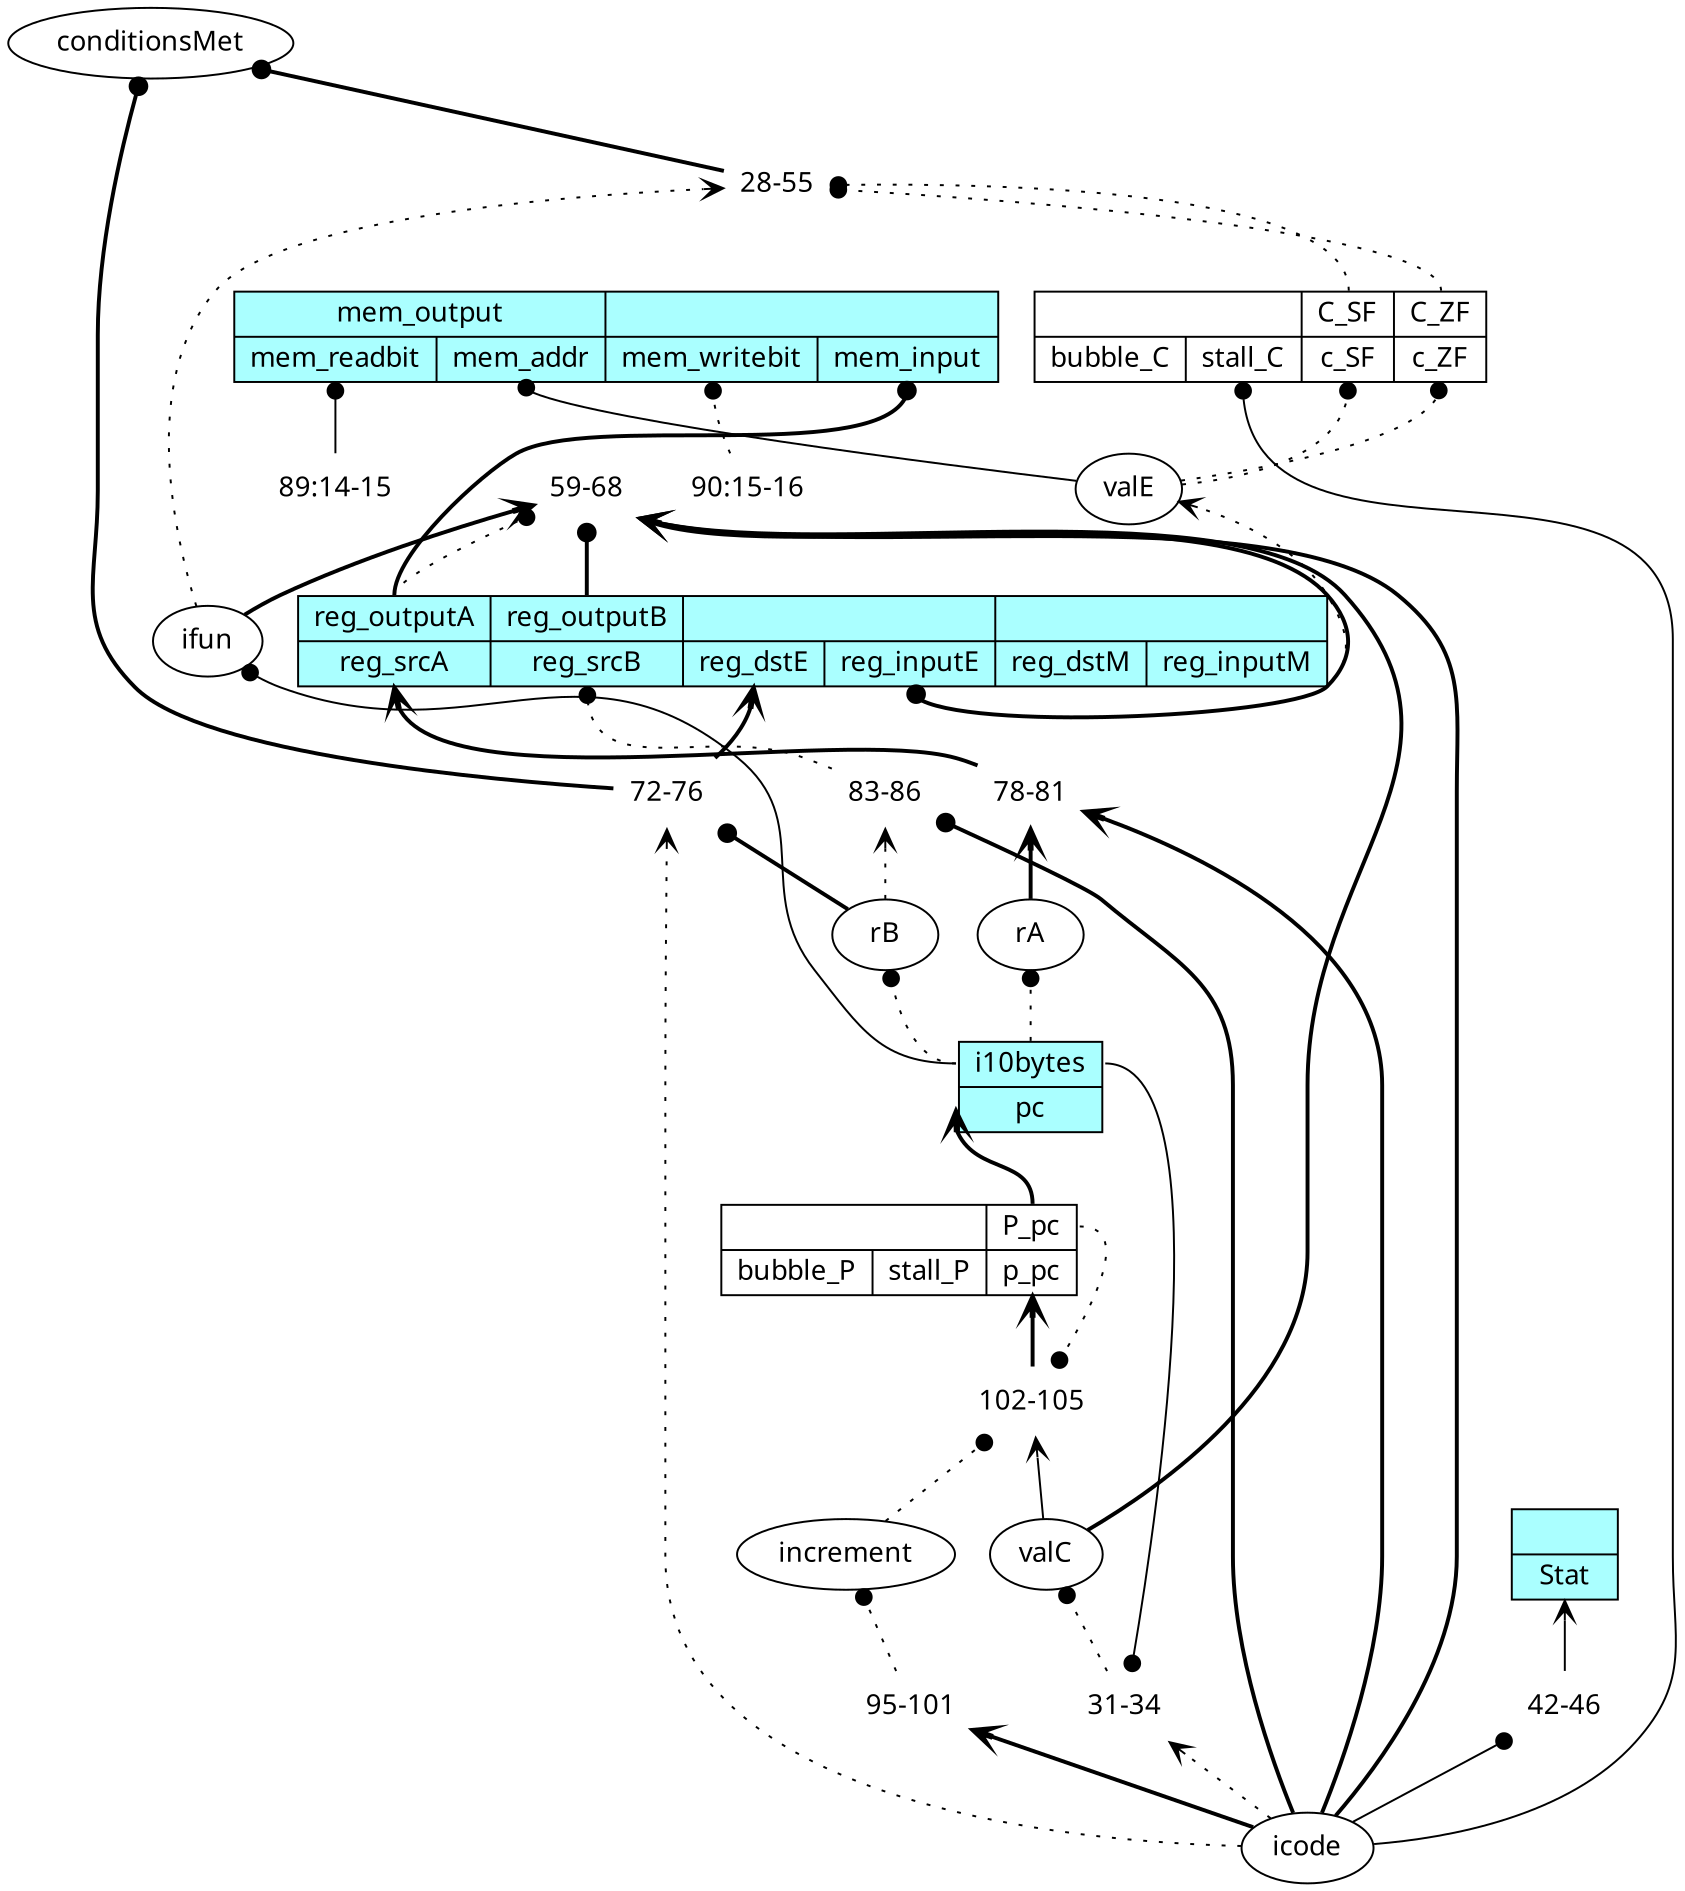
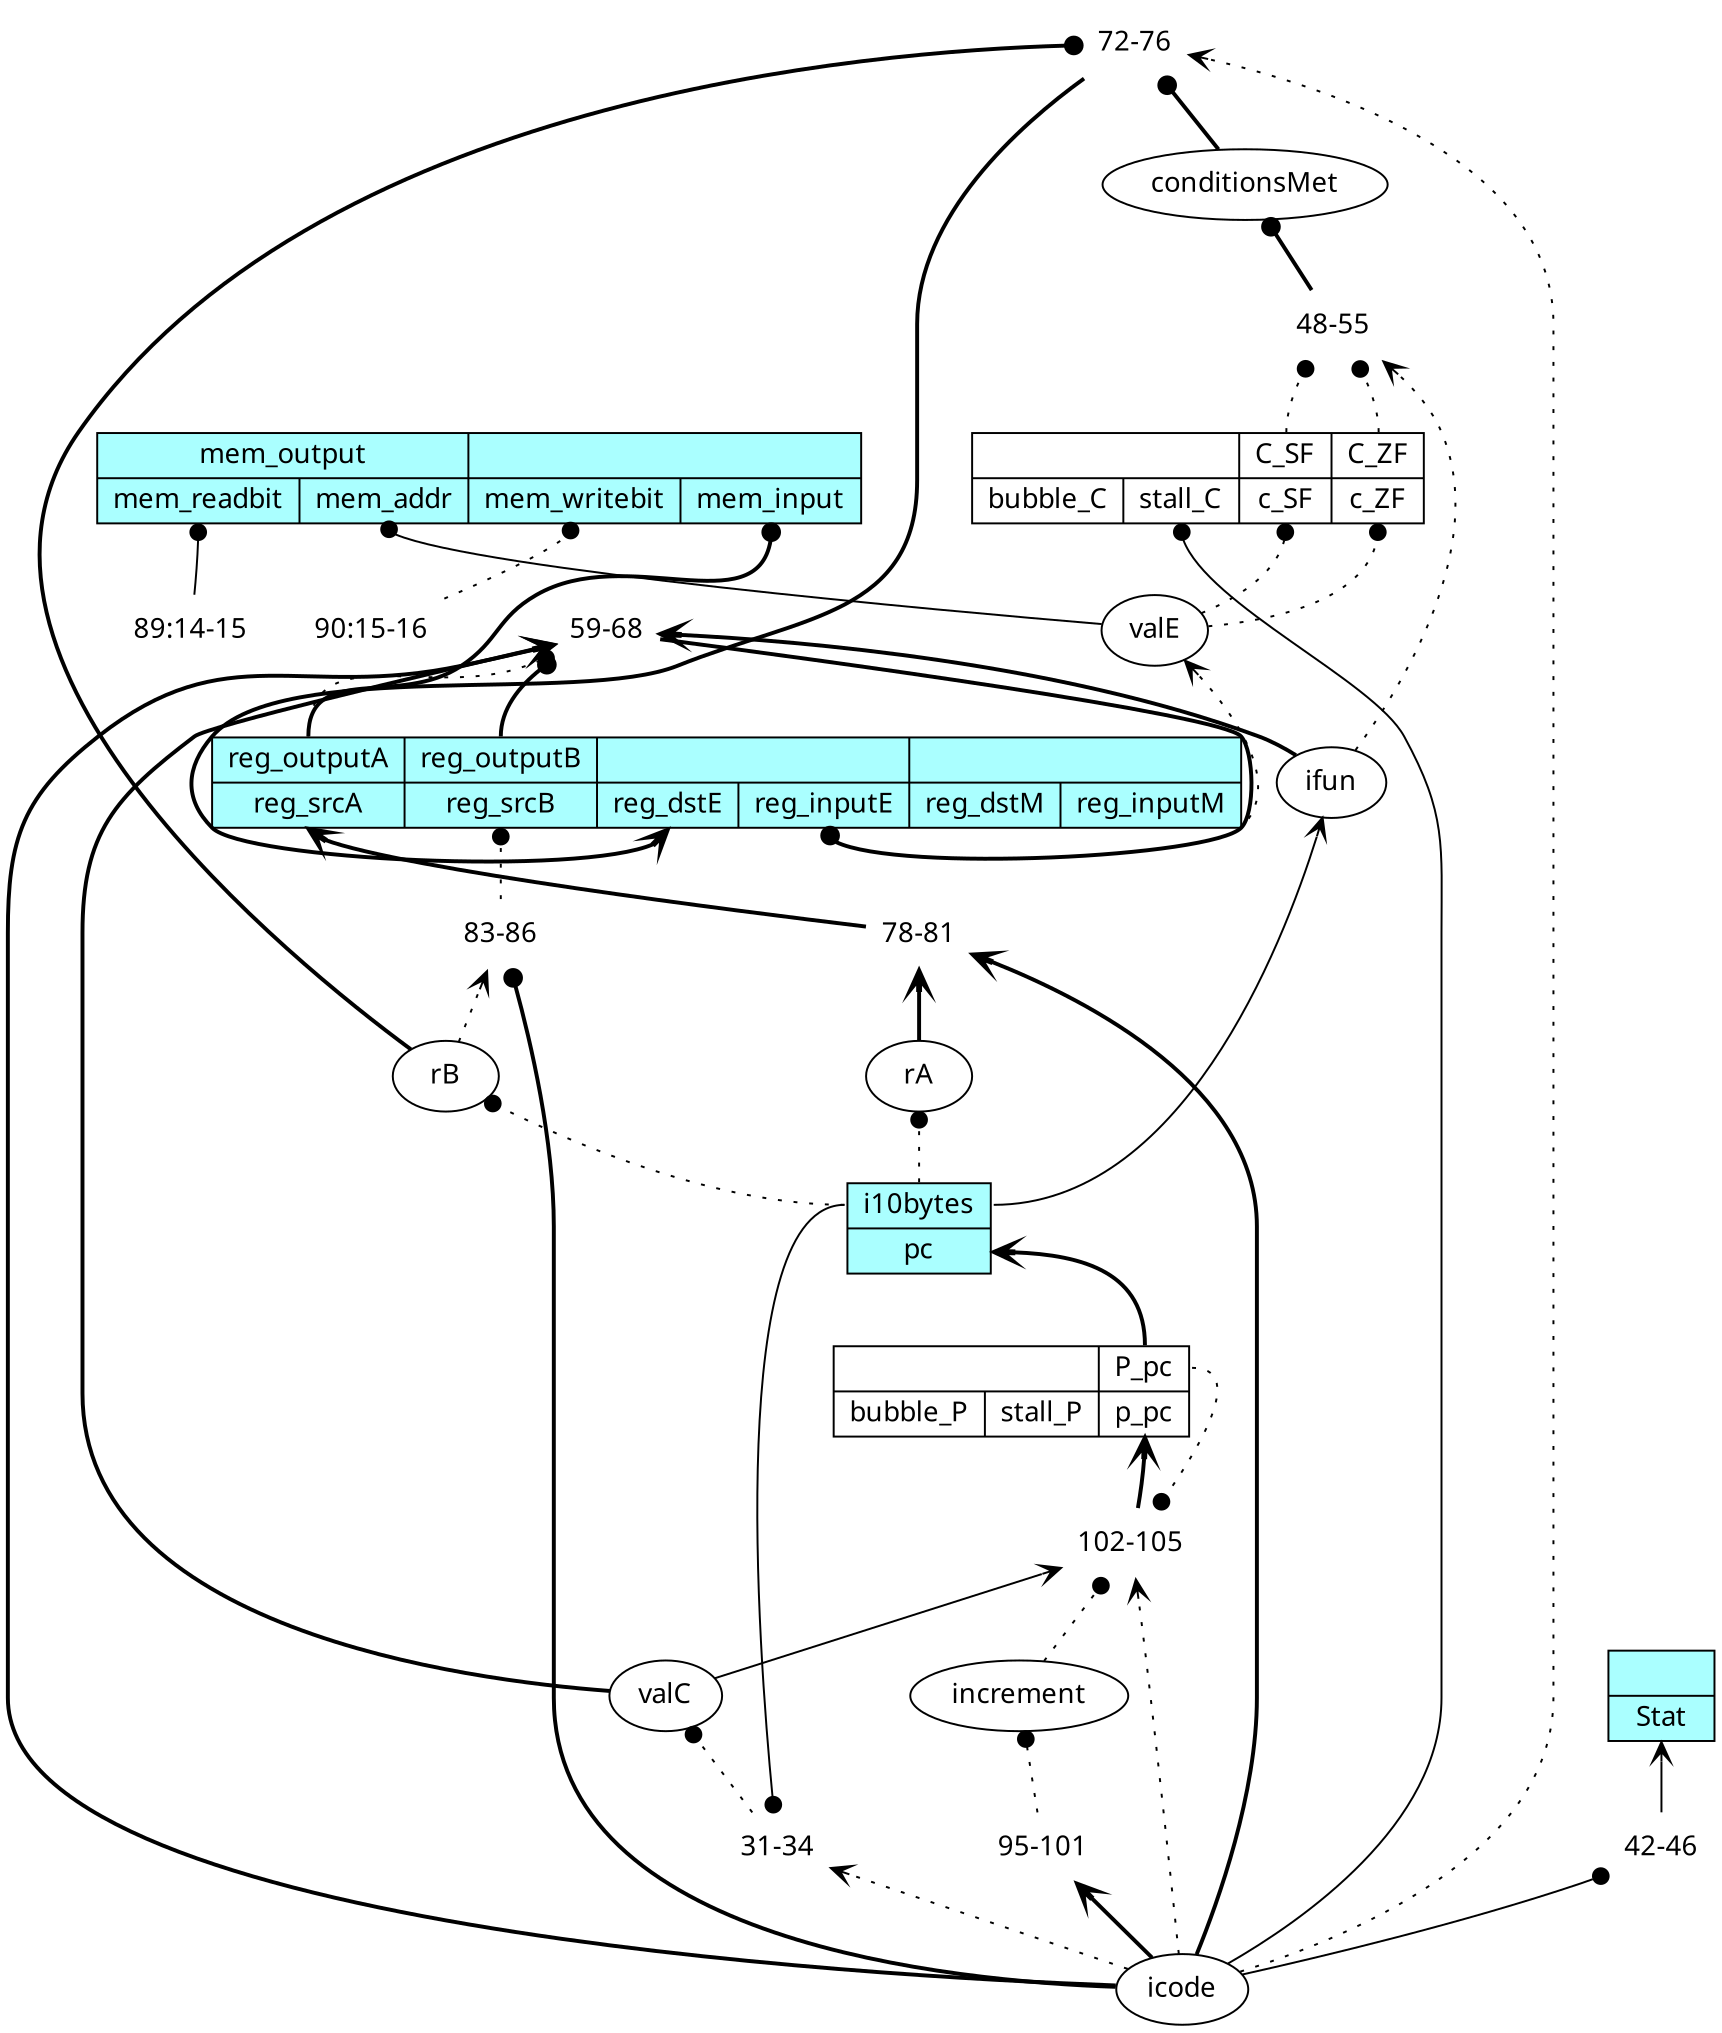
(777, 185) -> (1333, 326)
(102, 641) -> (1195, 121)
(700, 733) -> (1206, 1071)
none -> (1160, 1776)
